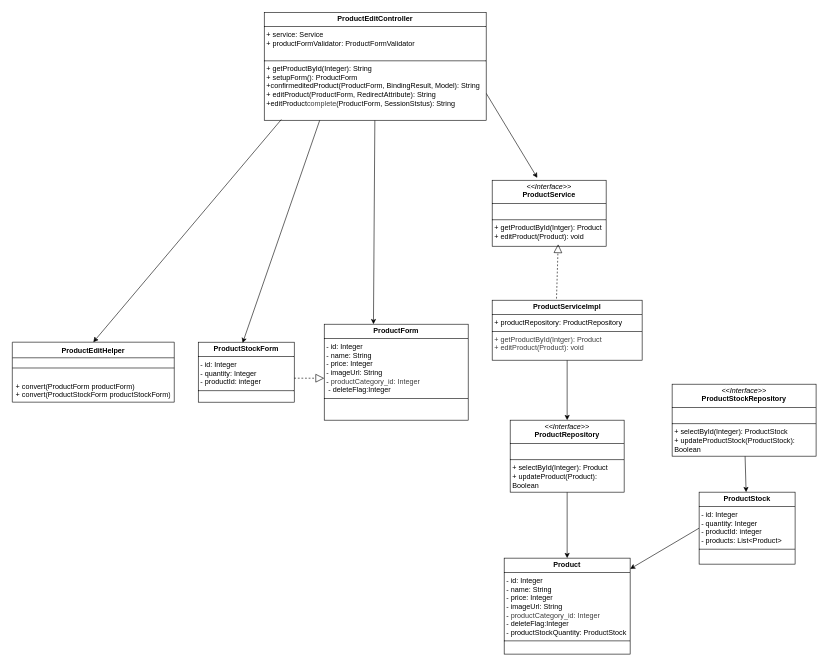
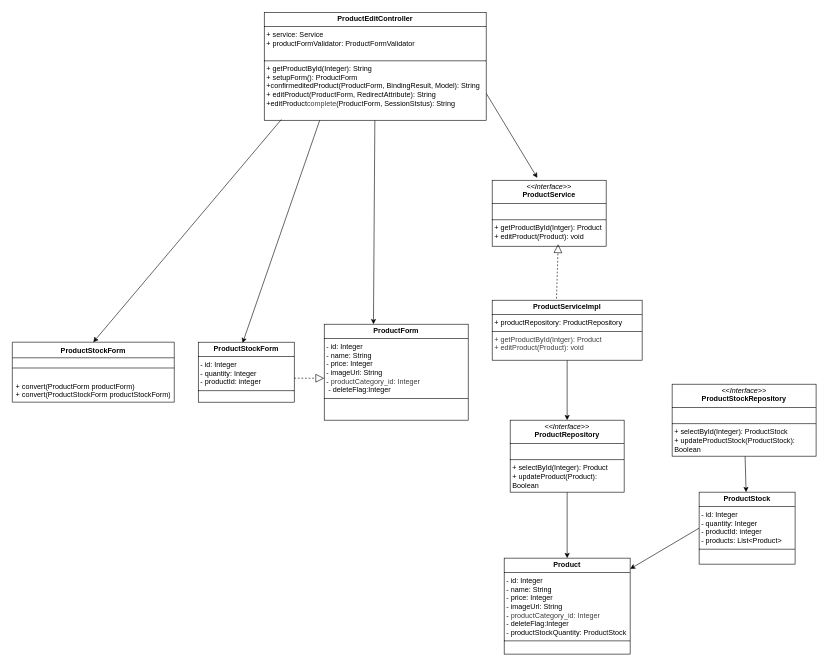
(93, 351) -> (93, 351)
